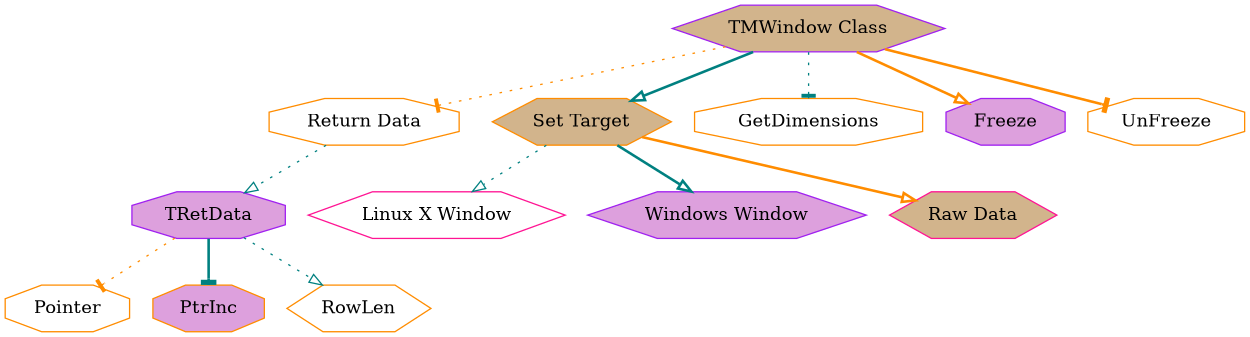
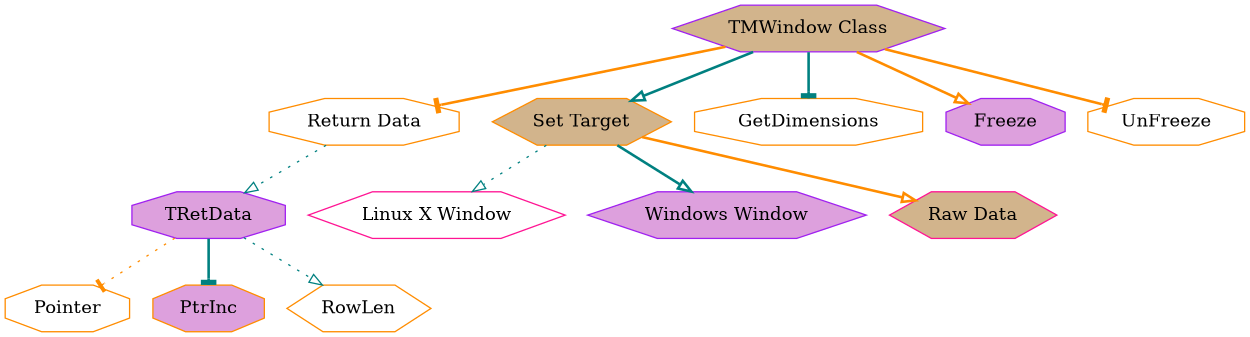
(809, 72) -> (809, 72)
(583, 76) -> (583, 76)
